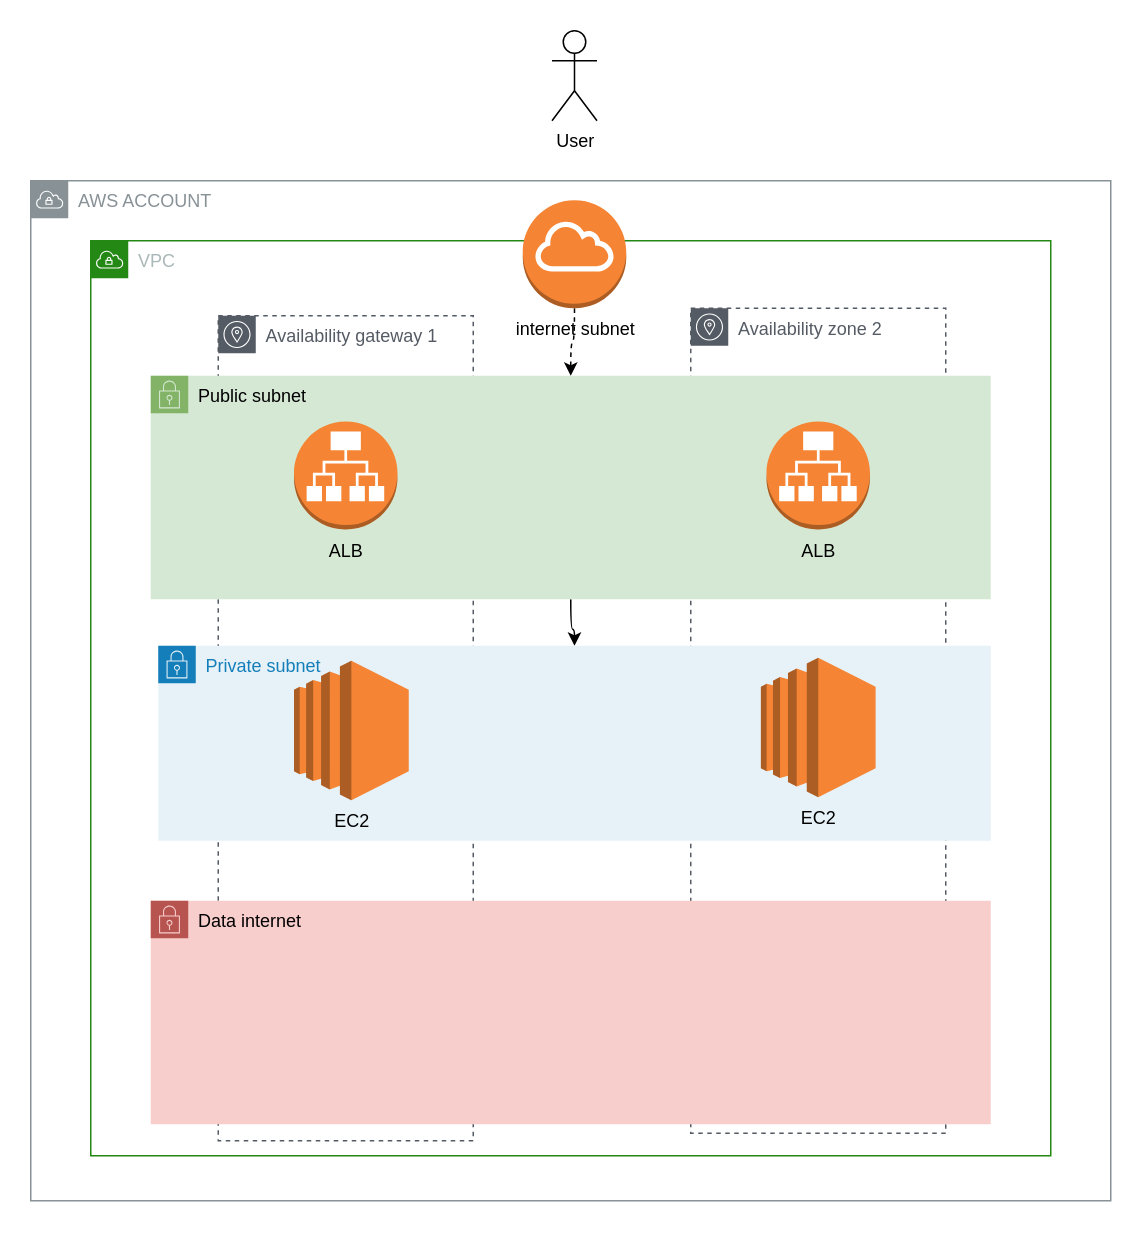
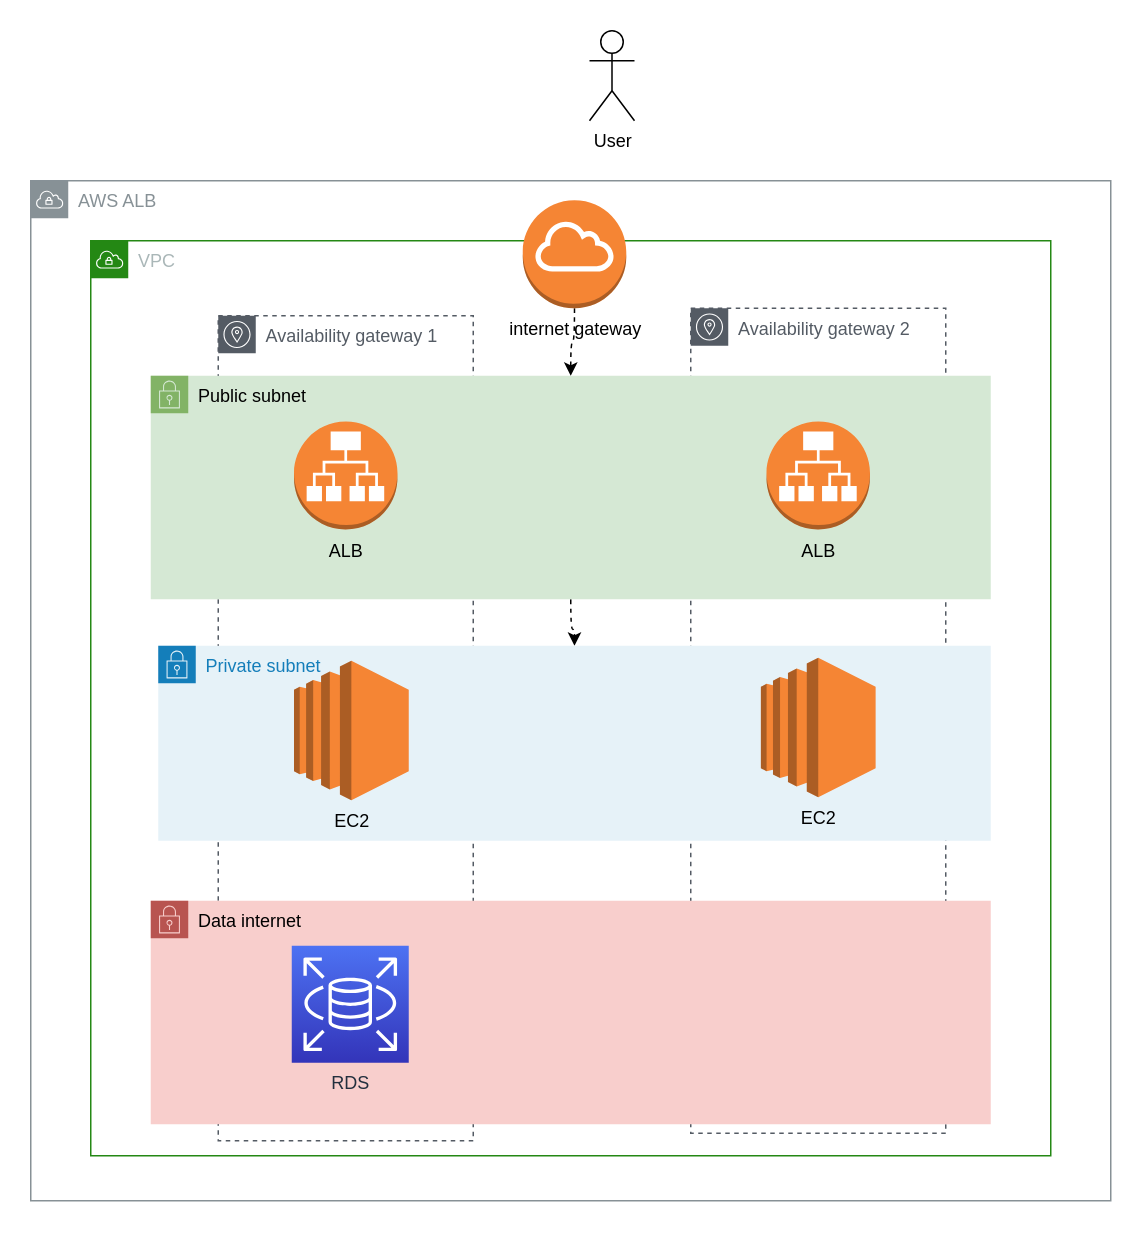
(575, 76) -> (612, 76)
(132, 202) -> (112, 202)
(576, 330) -> (576, 330)
(818, 330) -> (833, 330)
(571, 621) -> (571, 621)
none -> (350, 1004)
